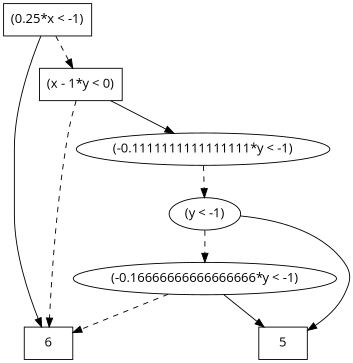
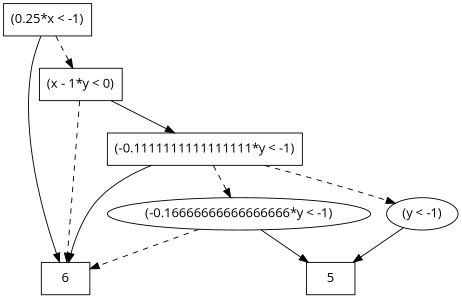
(203, 149) -> (205, 149)
none -> (99, 198)
(205, 242) -> (220, 178)
